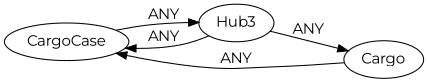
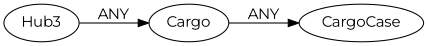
(152, 25) -> none
(173, 46) -> none
